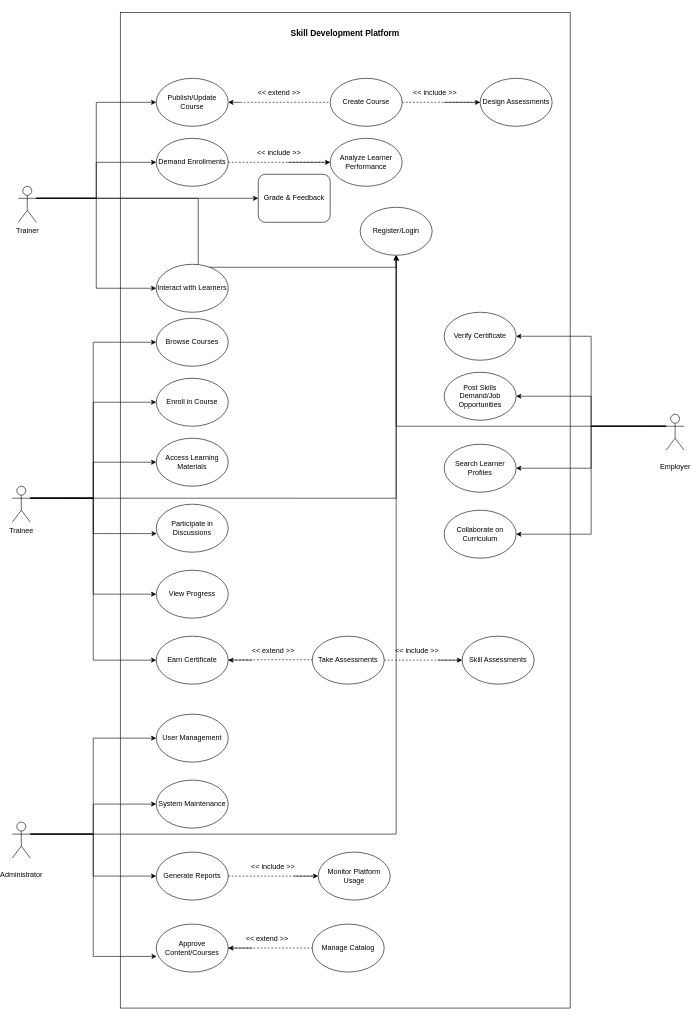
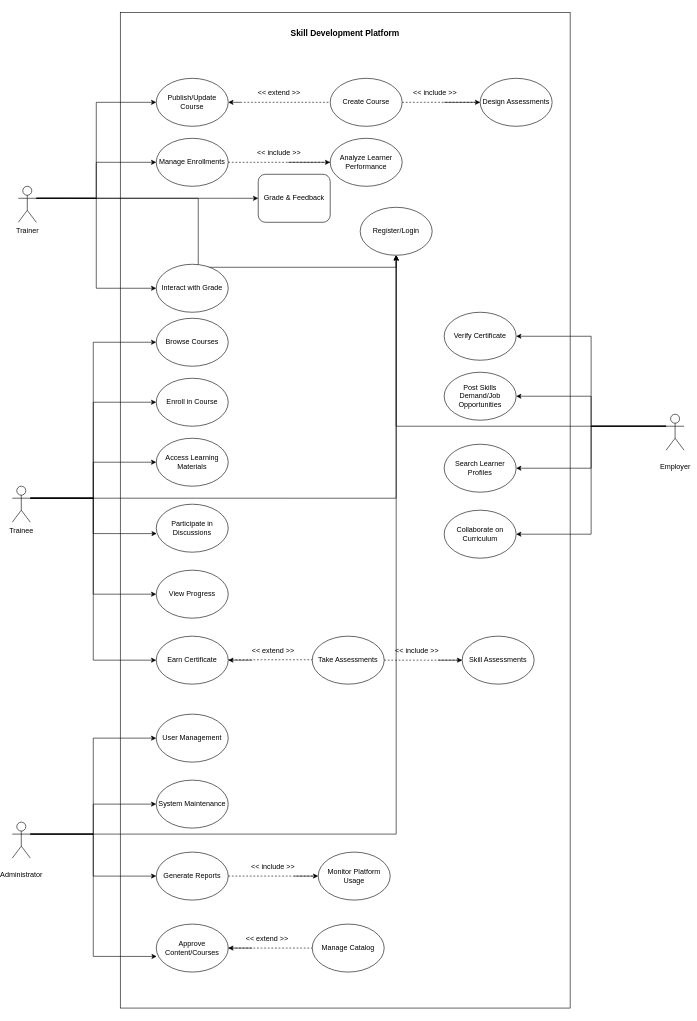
(192, 162) -> (192, 162)
(192, 288) -> (192, 288)
